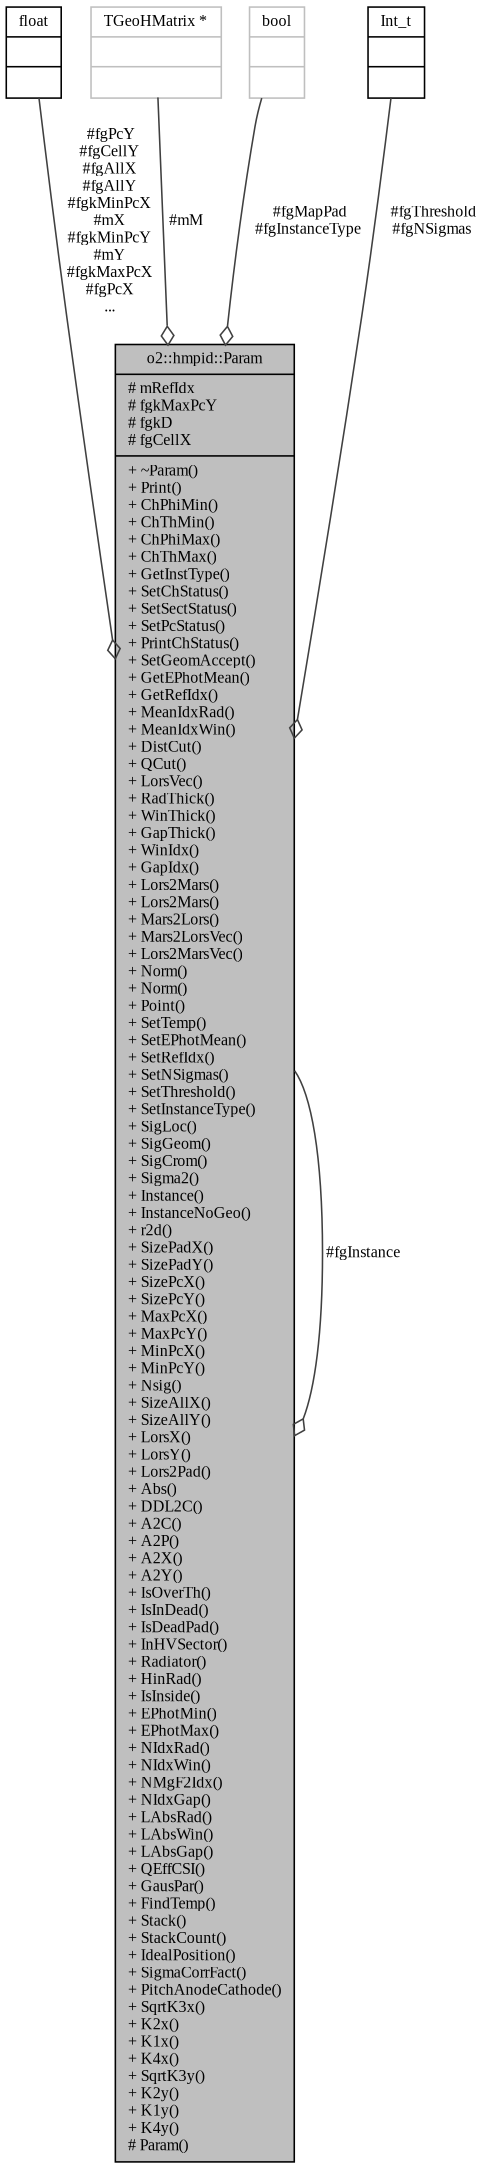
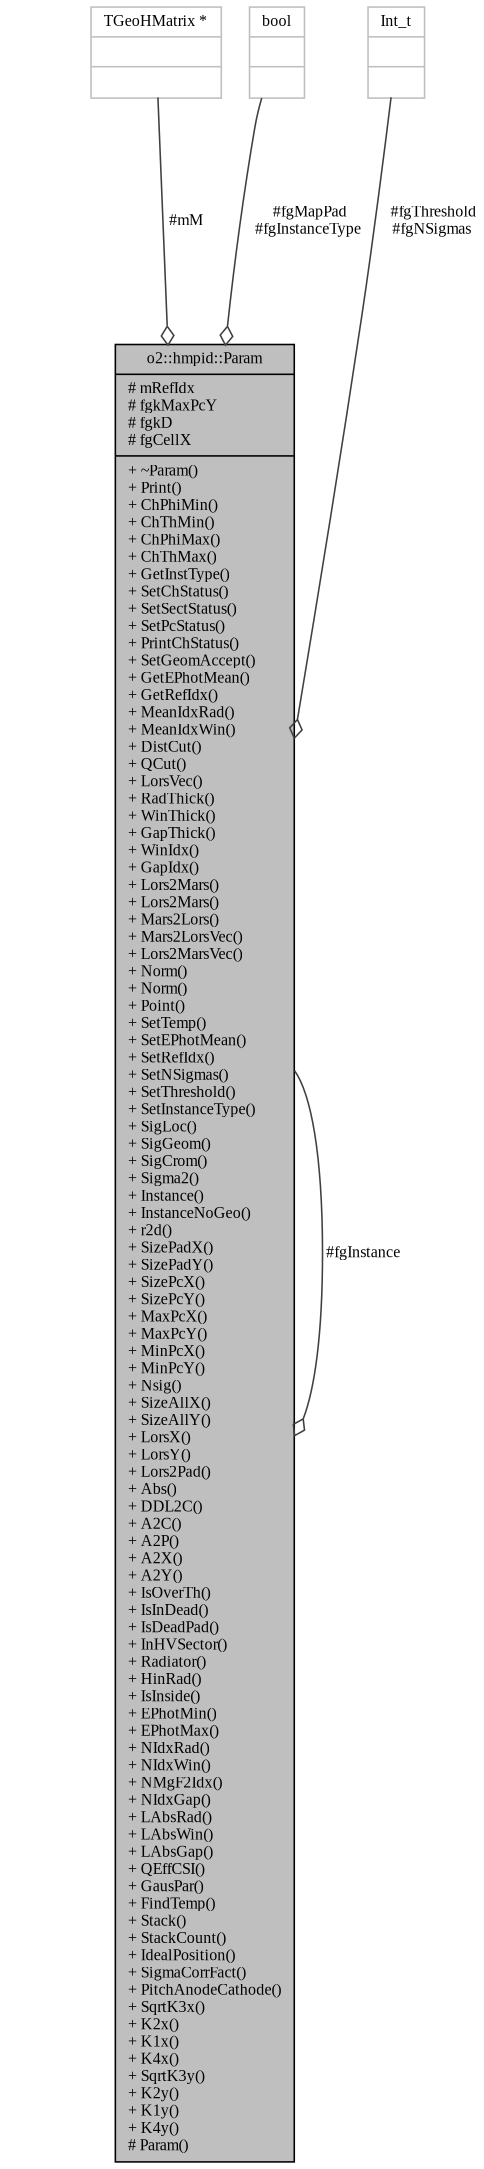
(34, 53) -> none
(396, 53) -> (396, 53)
